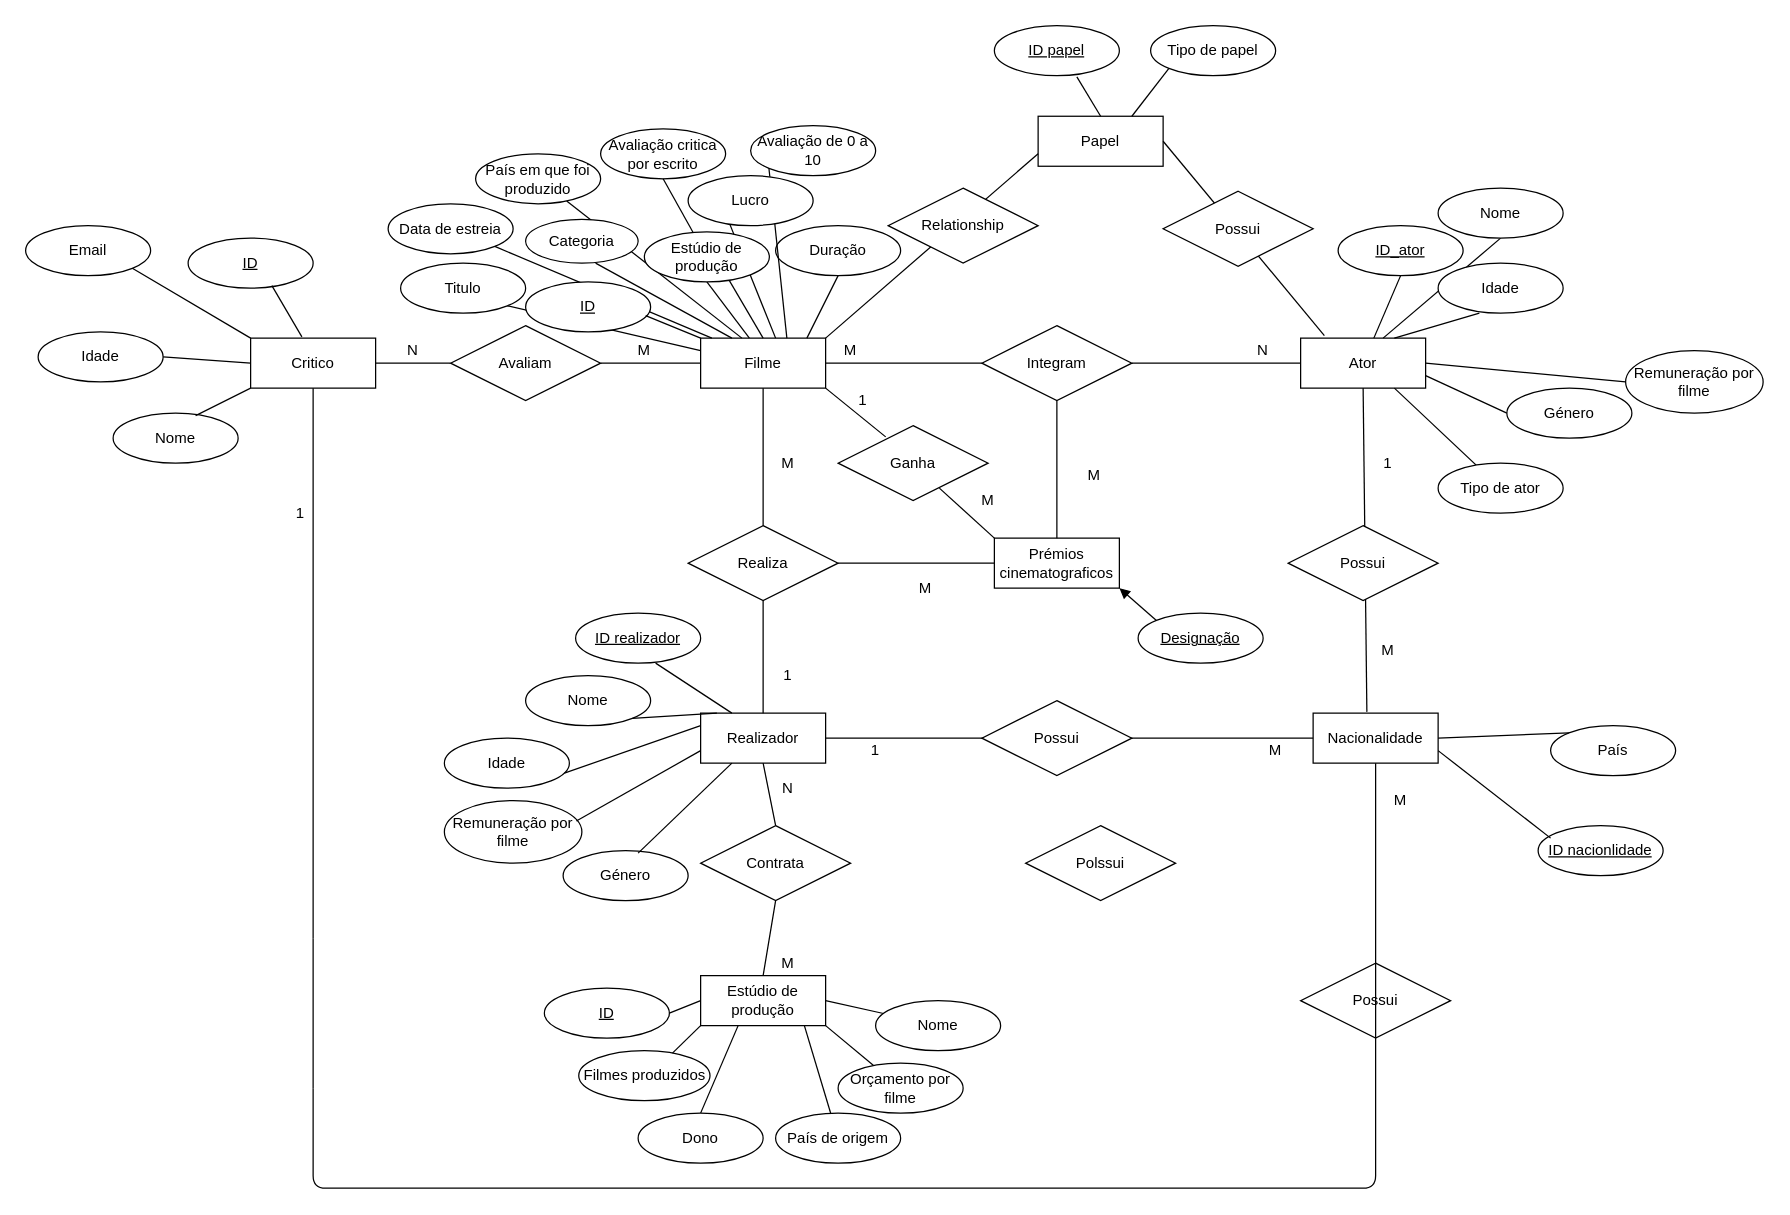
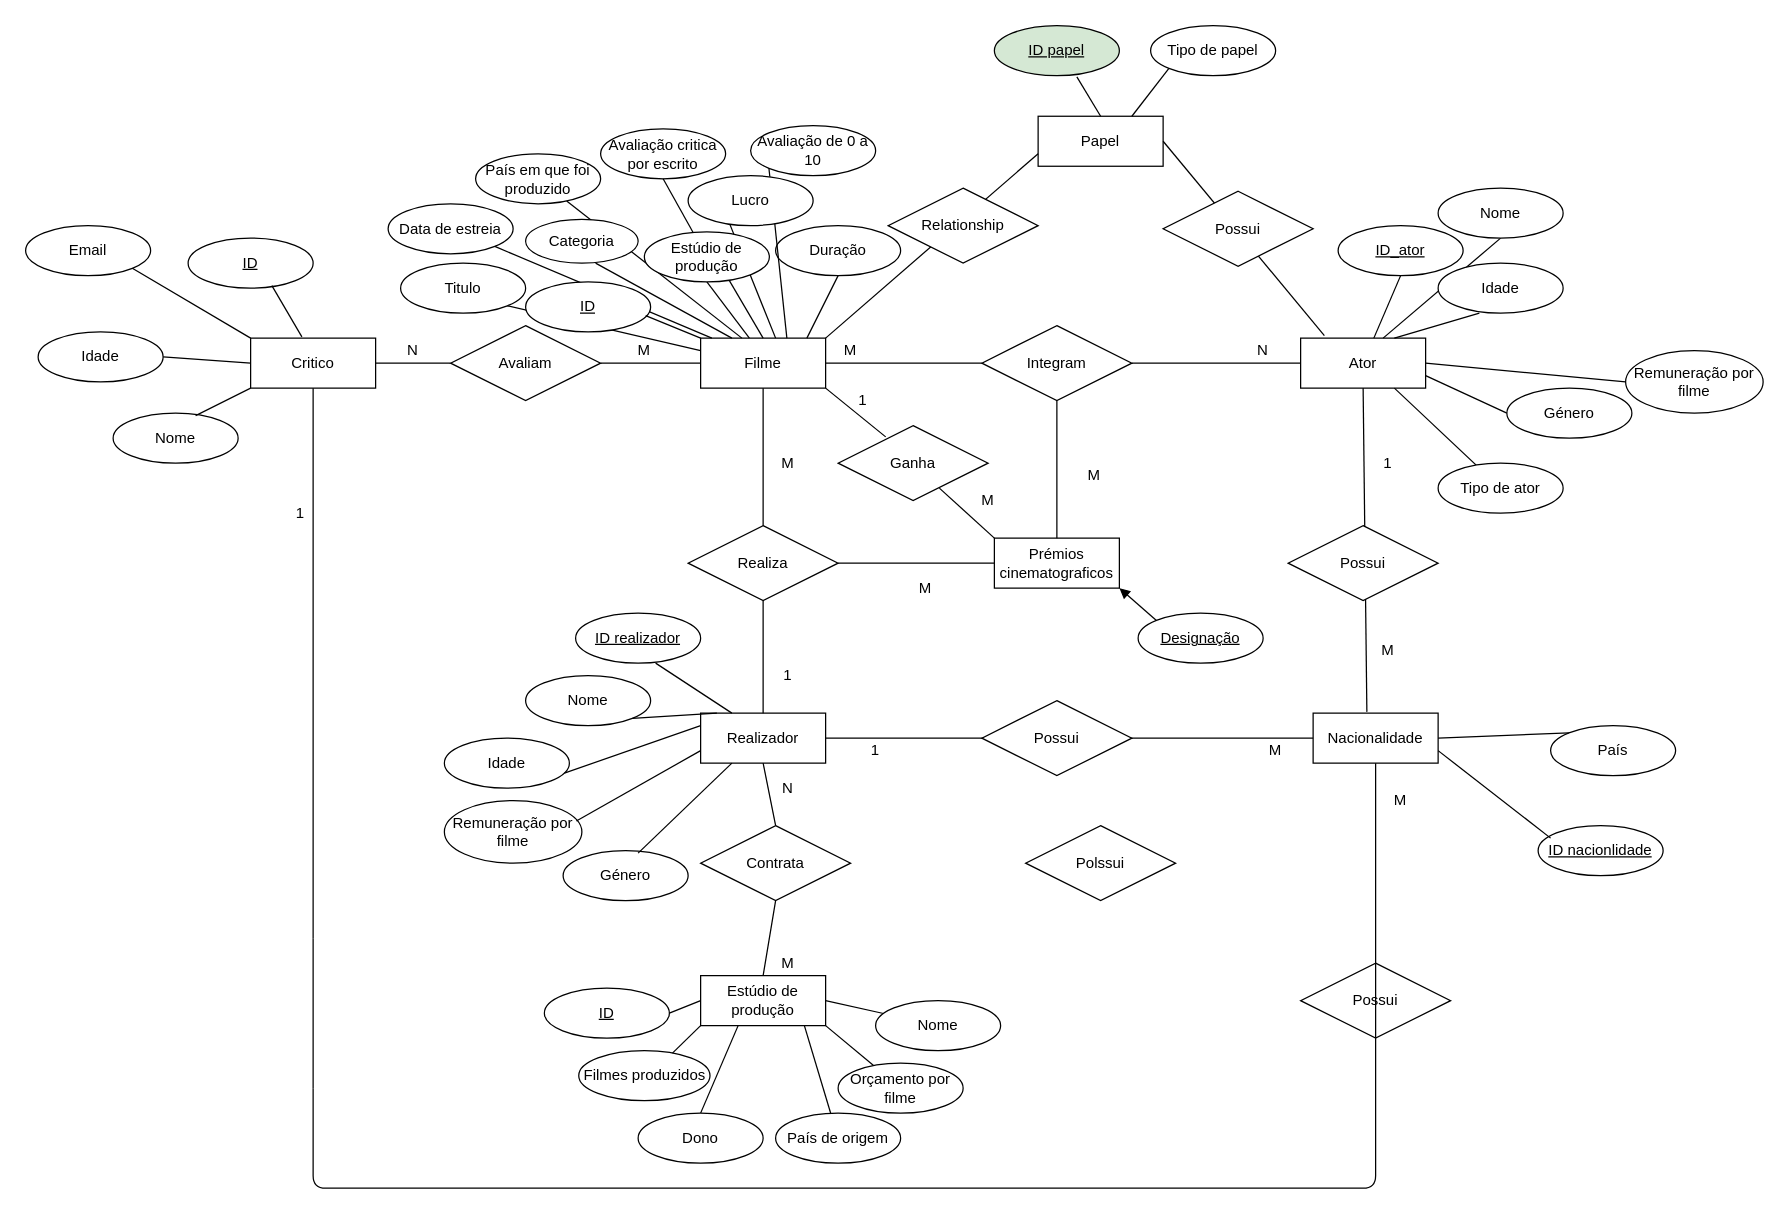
(1057, 51) -> (1057, 51)
